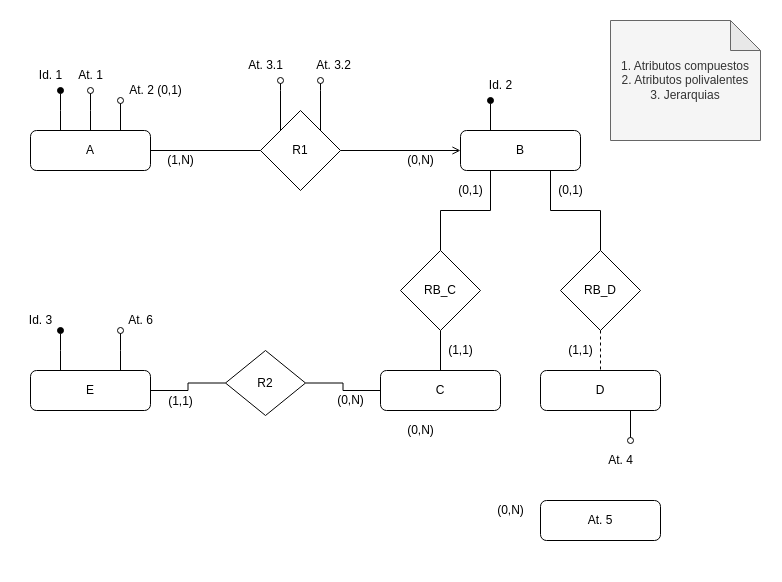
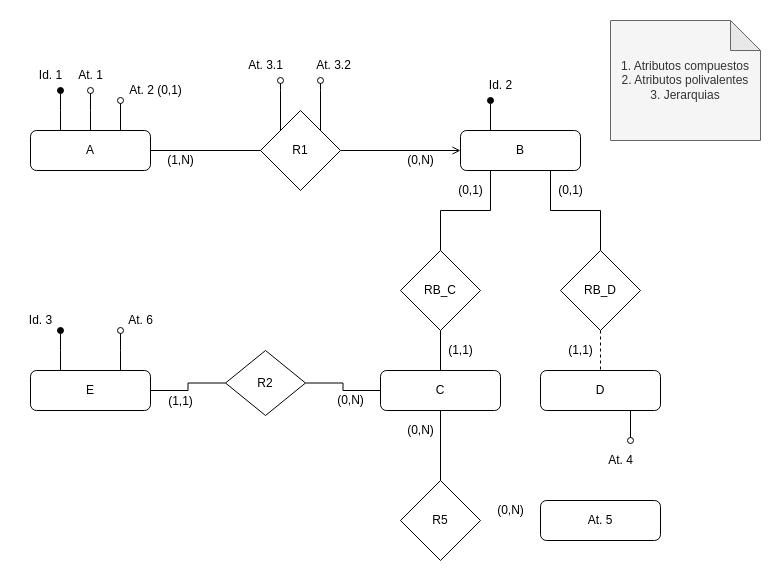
none -> (441, 446)
none -> (441, 521)
